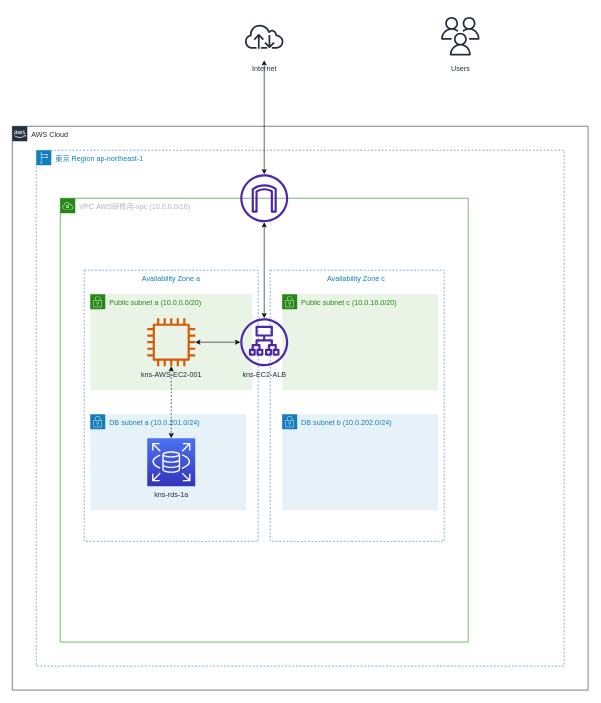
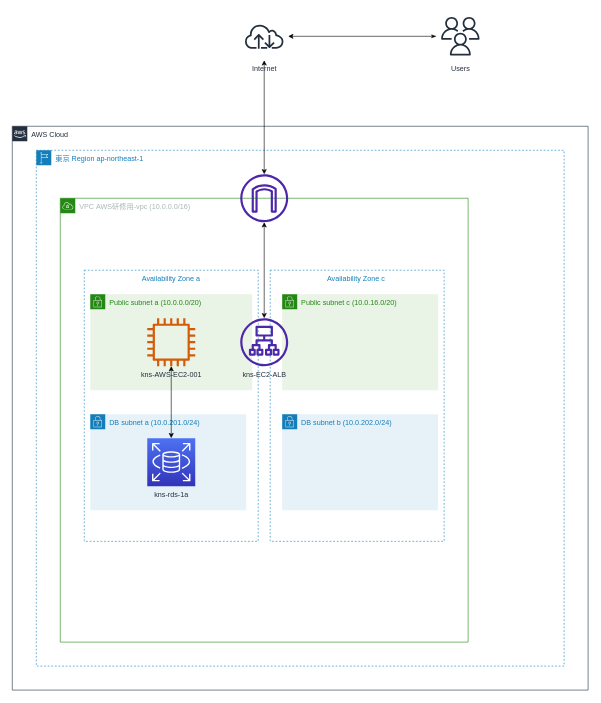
none -> (431, 36)
(235, 342) -> none
(171, 402) -> (171, 402)
